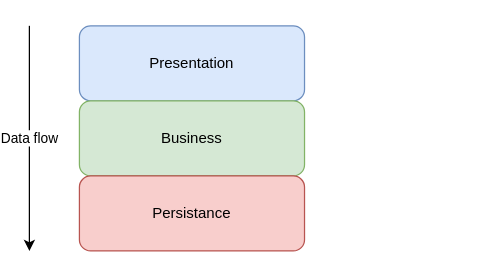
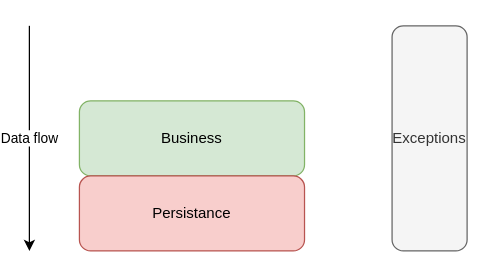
(192, 63) -> none
none -> (429, 138)
